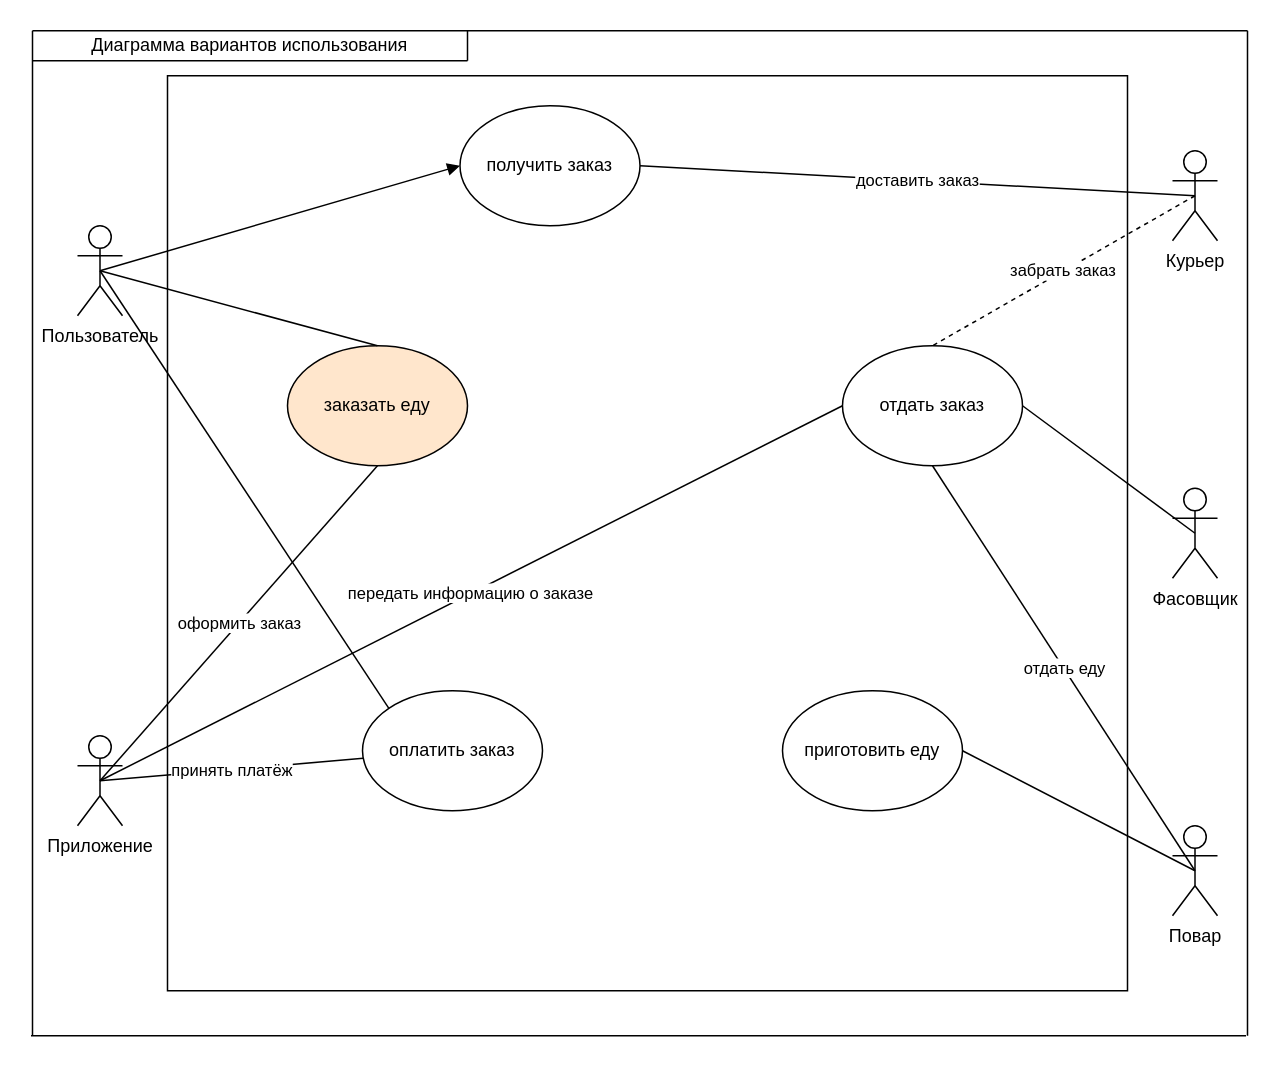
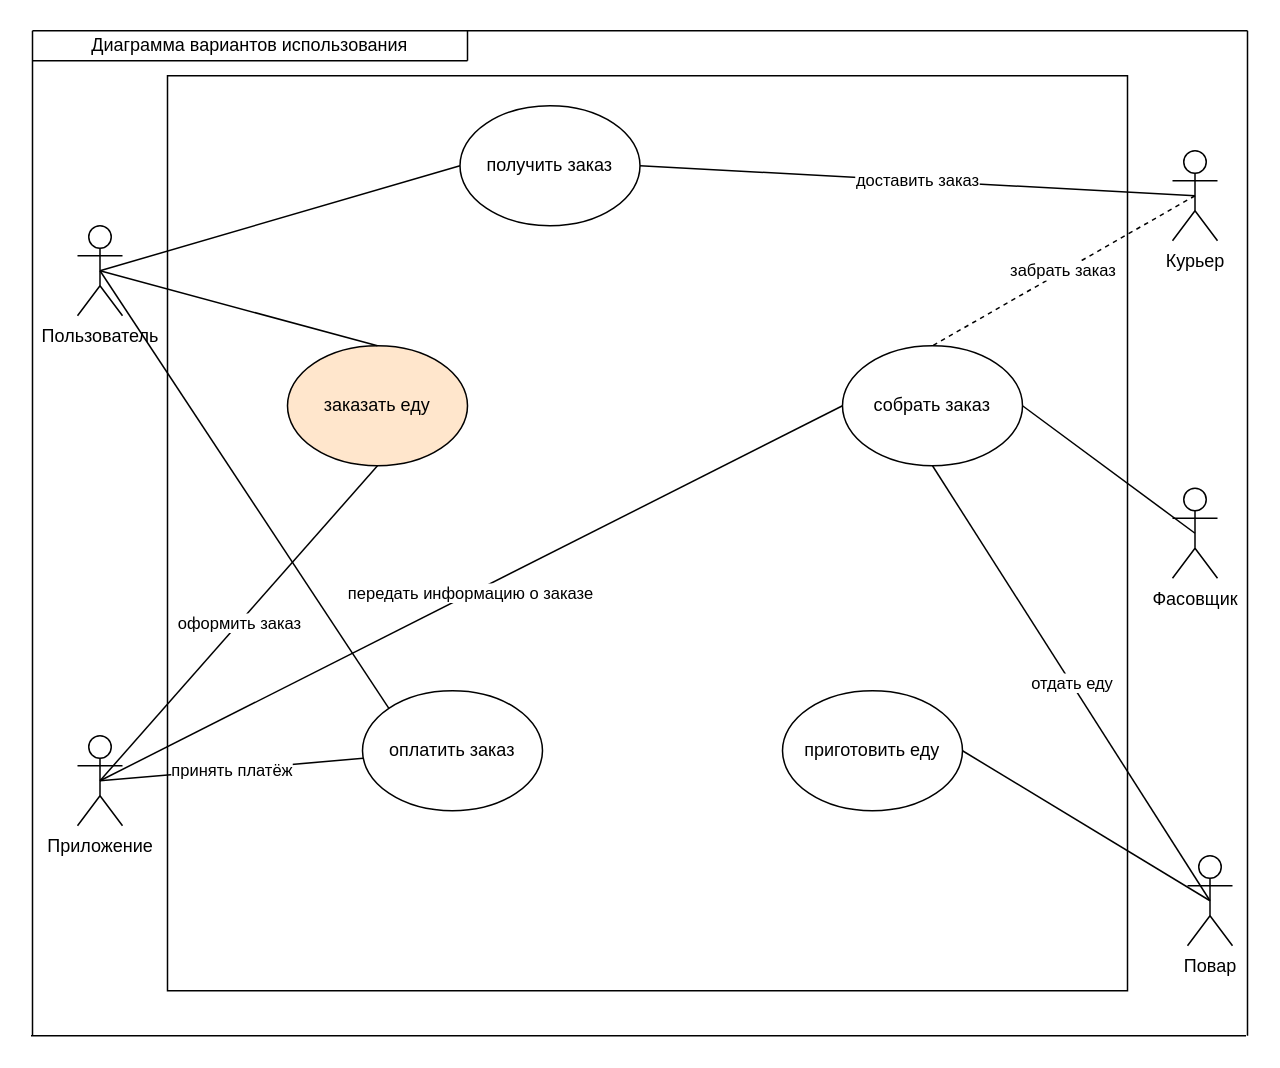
(447, 169) -> (452, 168)
(932, 406) -> (932, 406)
(1195, 871) -> (1210, 901)
